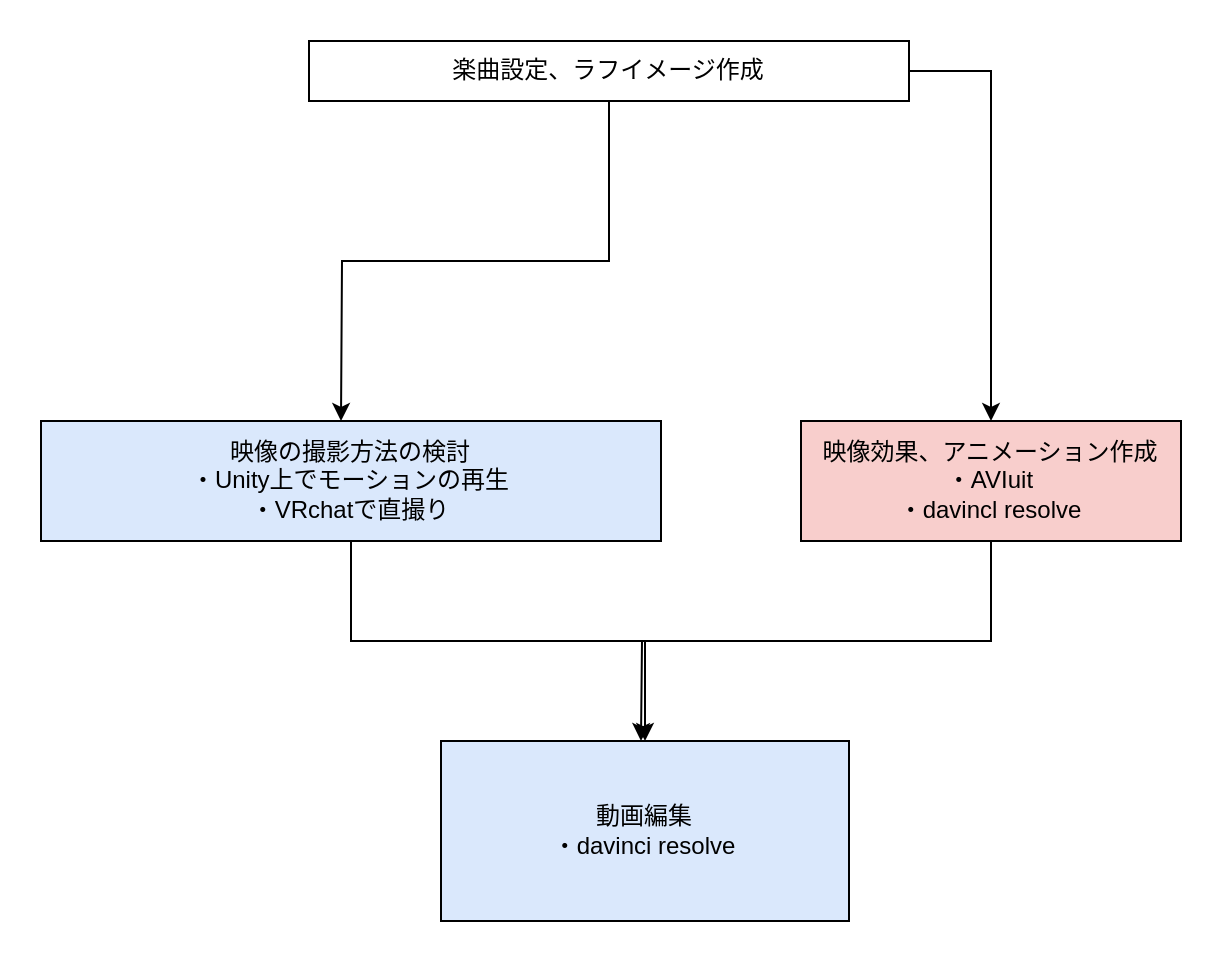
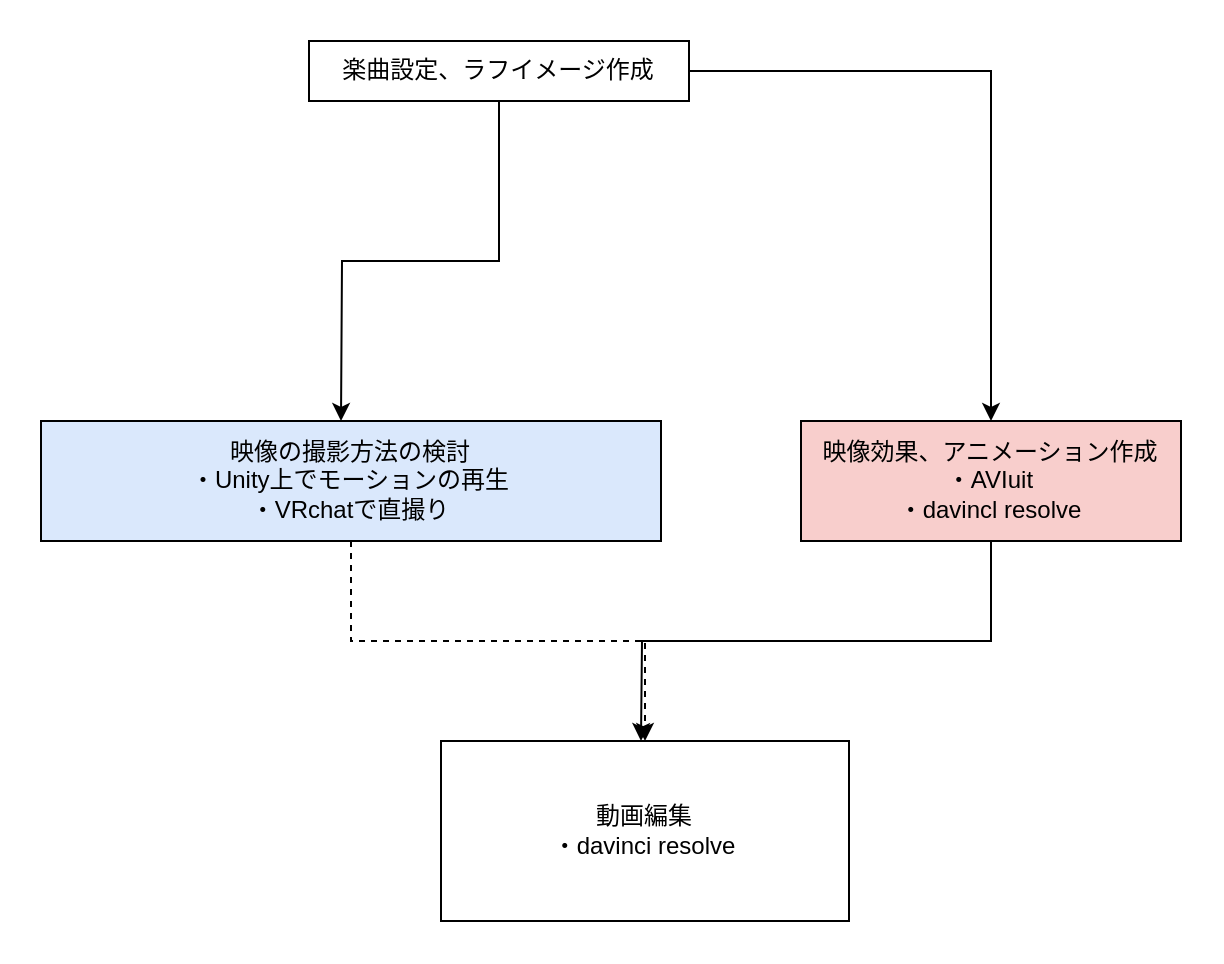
(609, 71) -> (499, 71)
(444, 641) -> (444, 641)
(645, 831) -> (645, 831)
